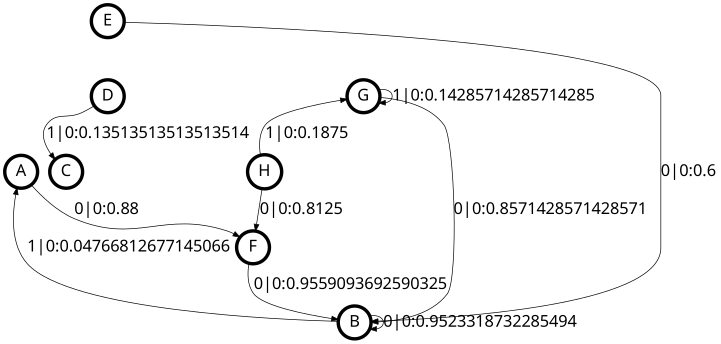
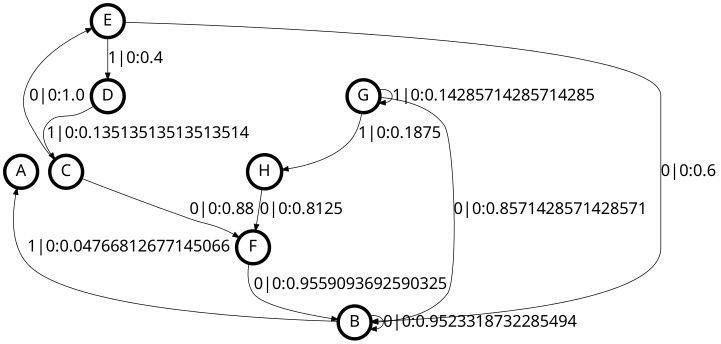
none -> (108, 55)
none -> (27, 86)
(286, 113) -> (335, 153)
(127, 229) -> (157, 207)
